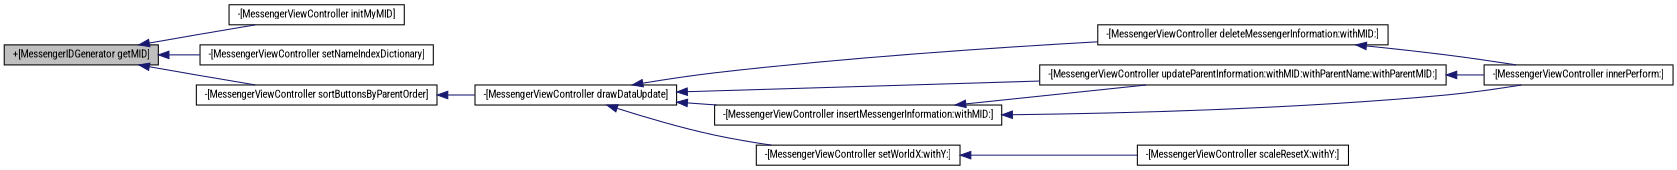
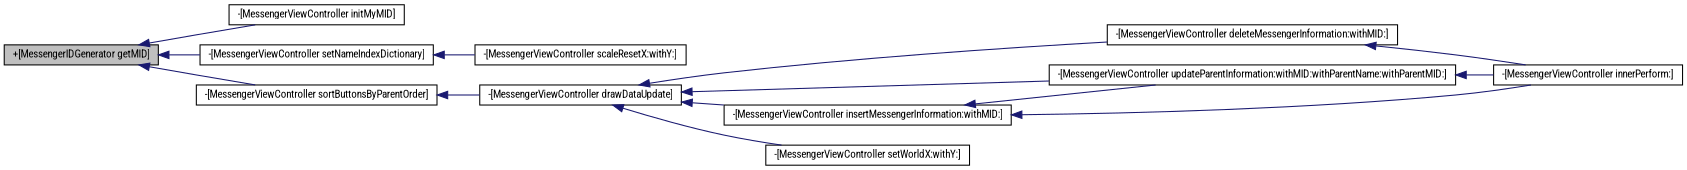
(1054, 155) -> (460, 55)
